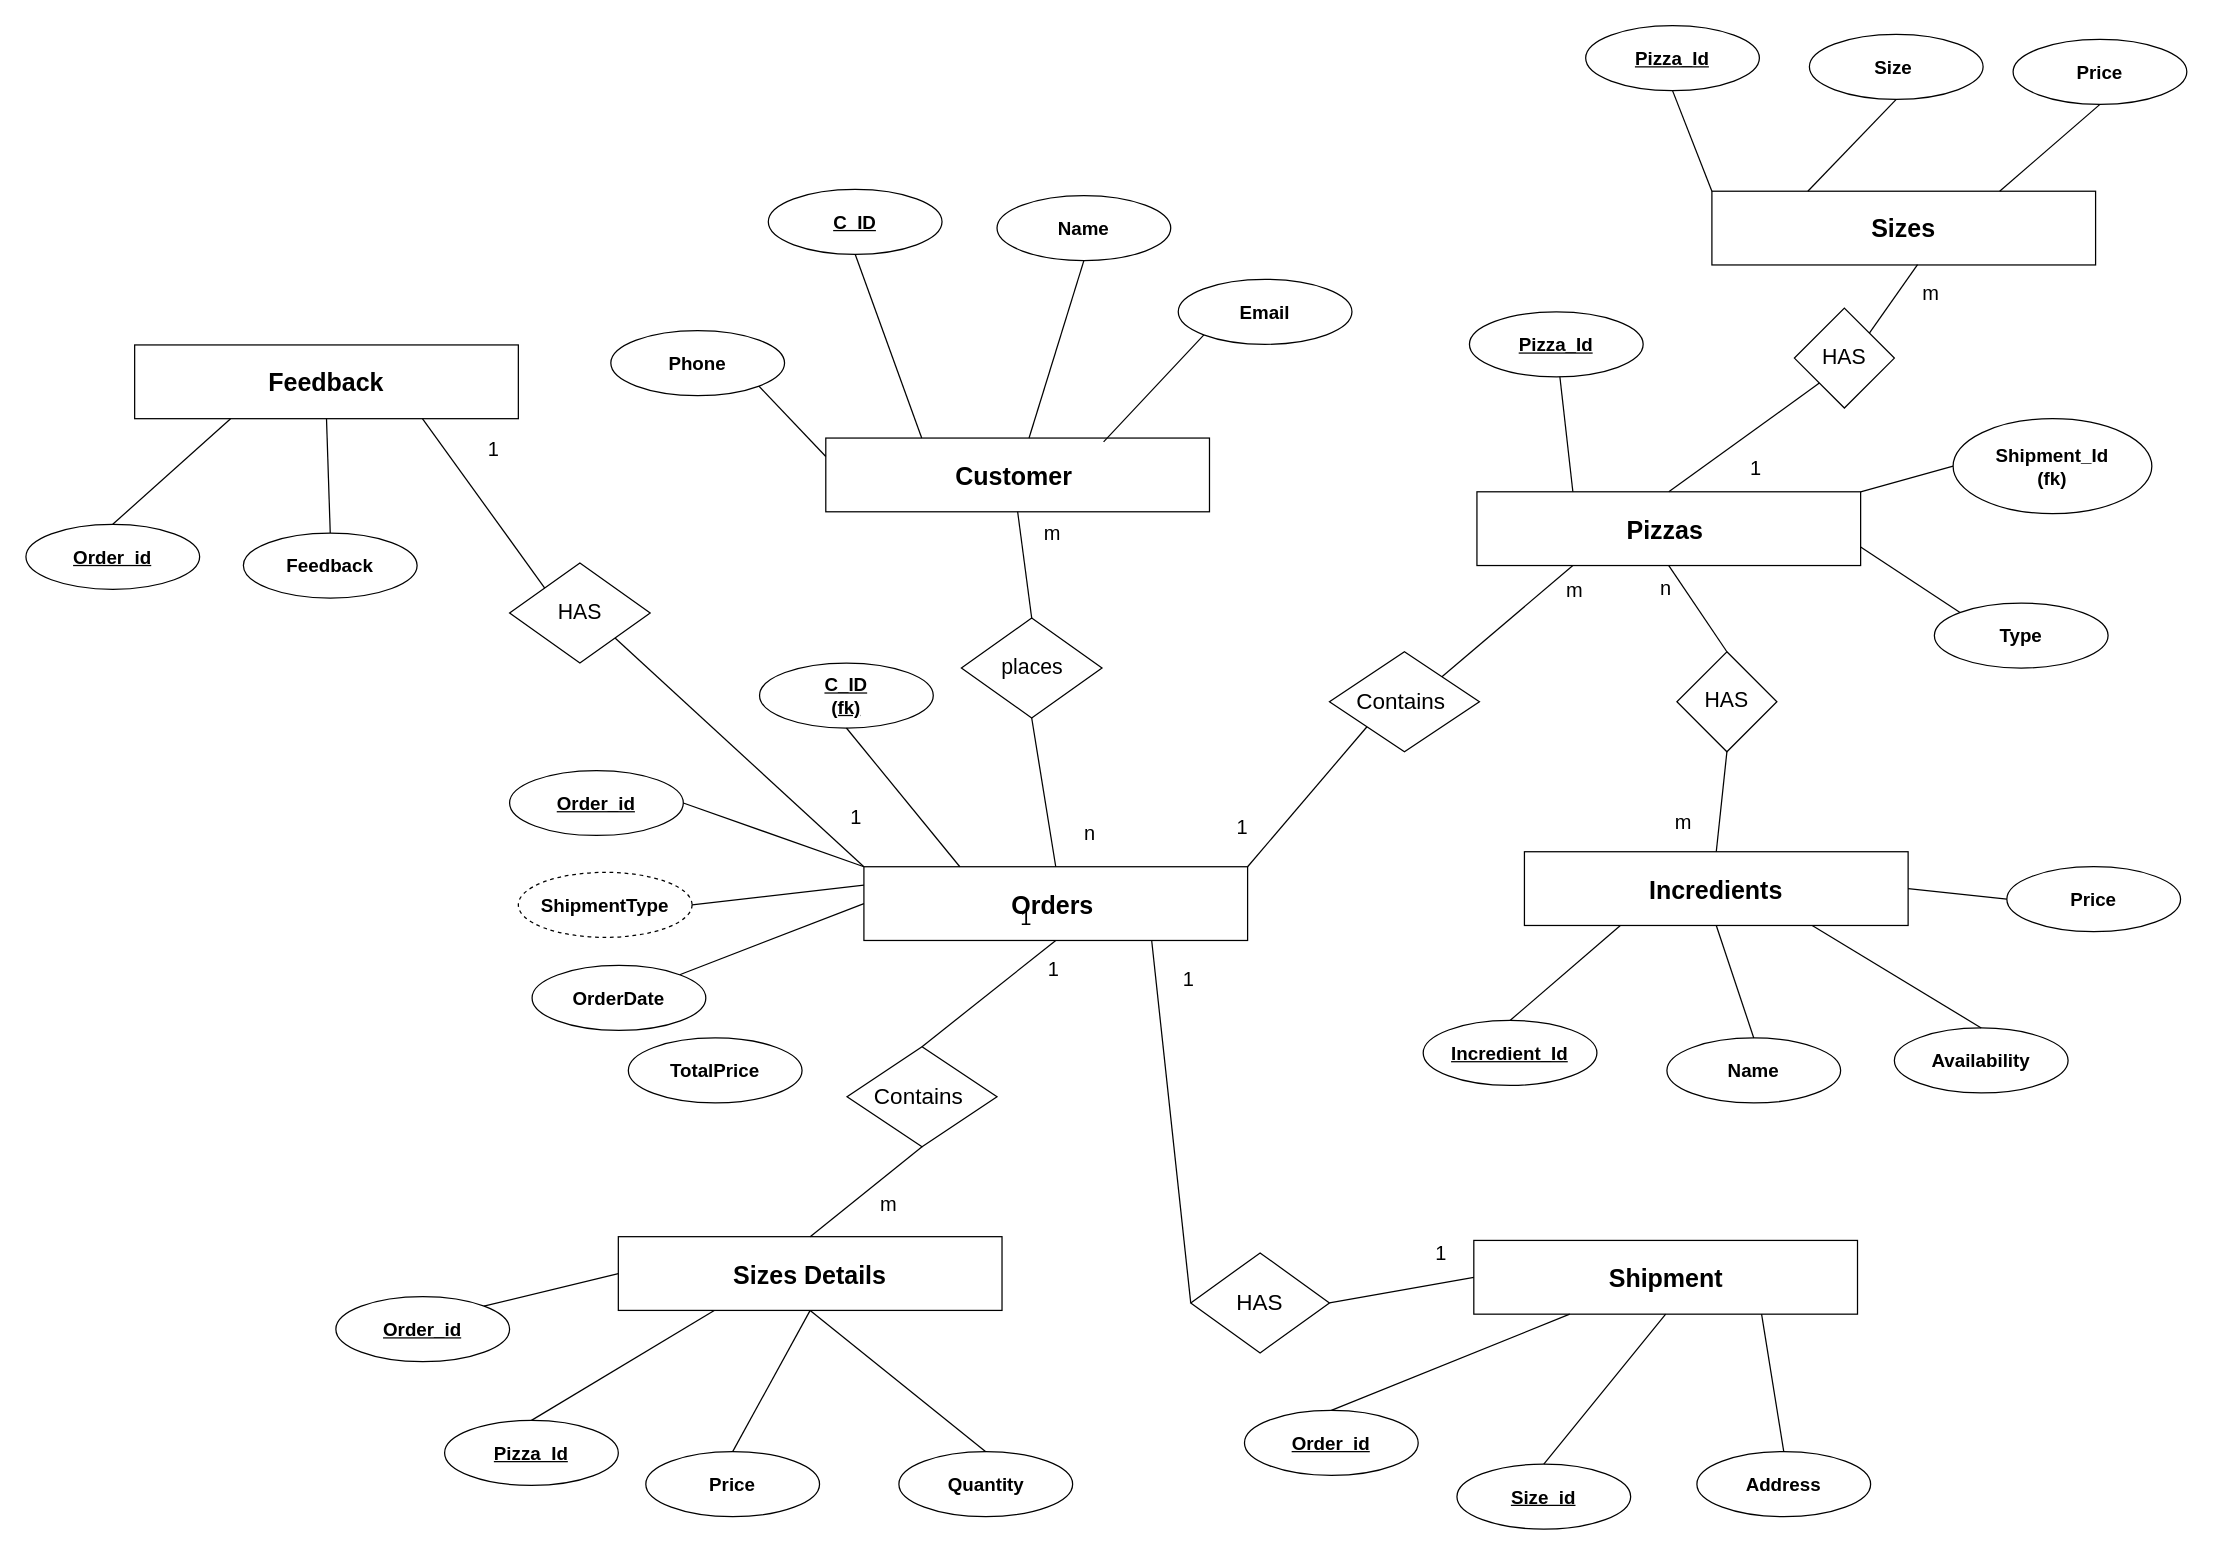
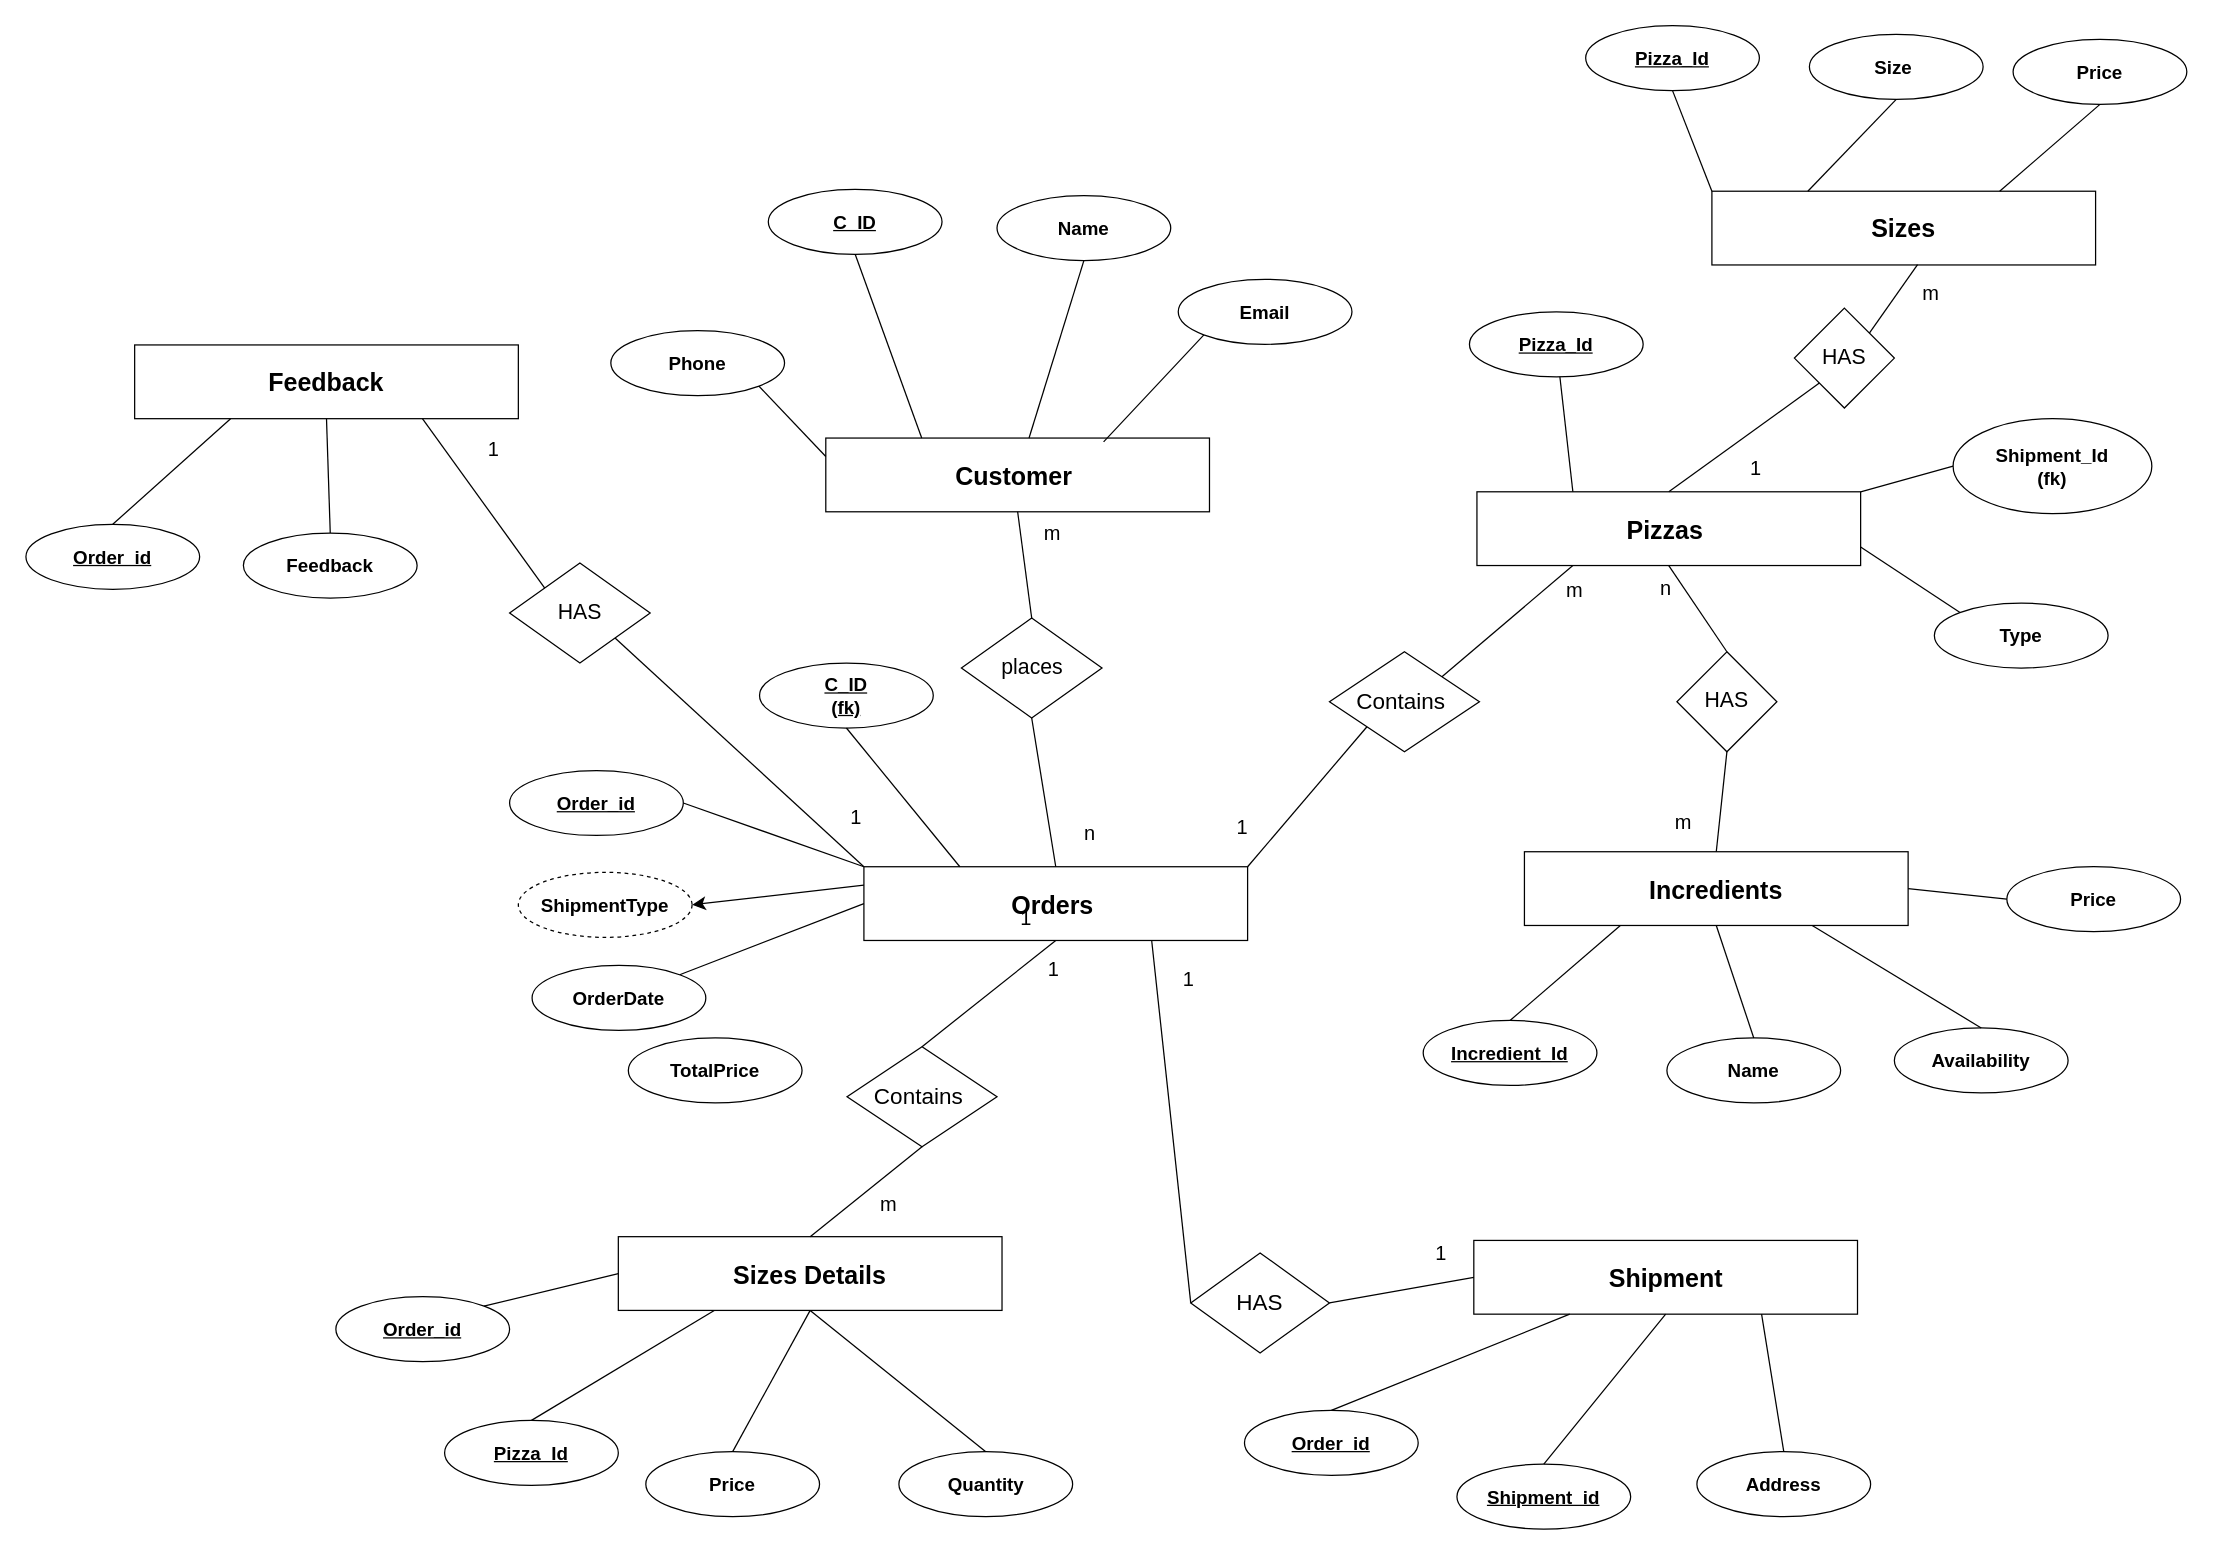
(699, 904) -> (704, 904)
(1544, 1497) -> (1544, 1497)
